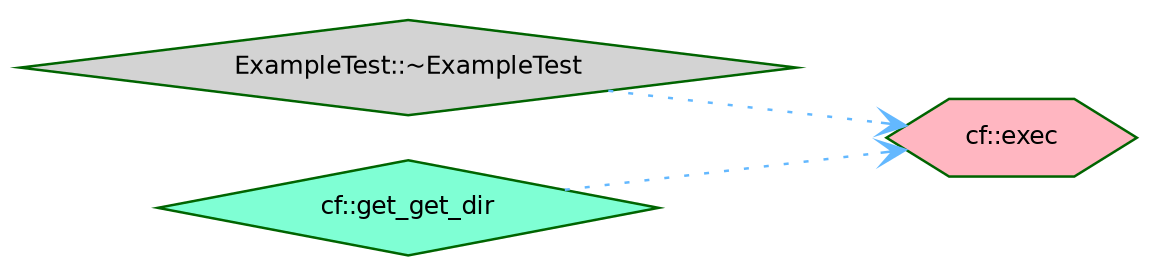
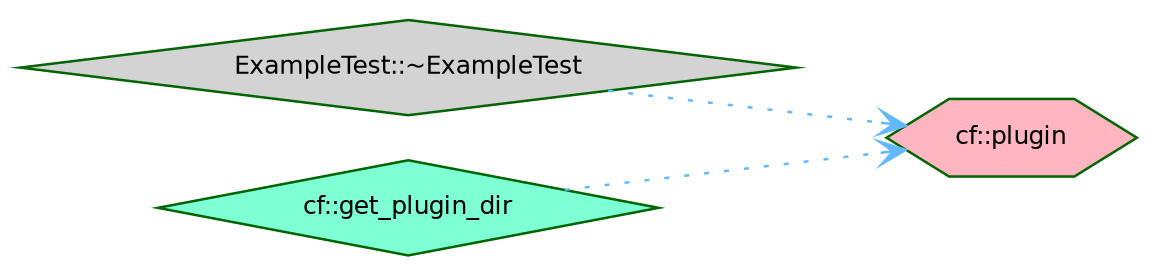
(1012, 138) -> (1012, 138)
(408, 208) -> (408, 208)
